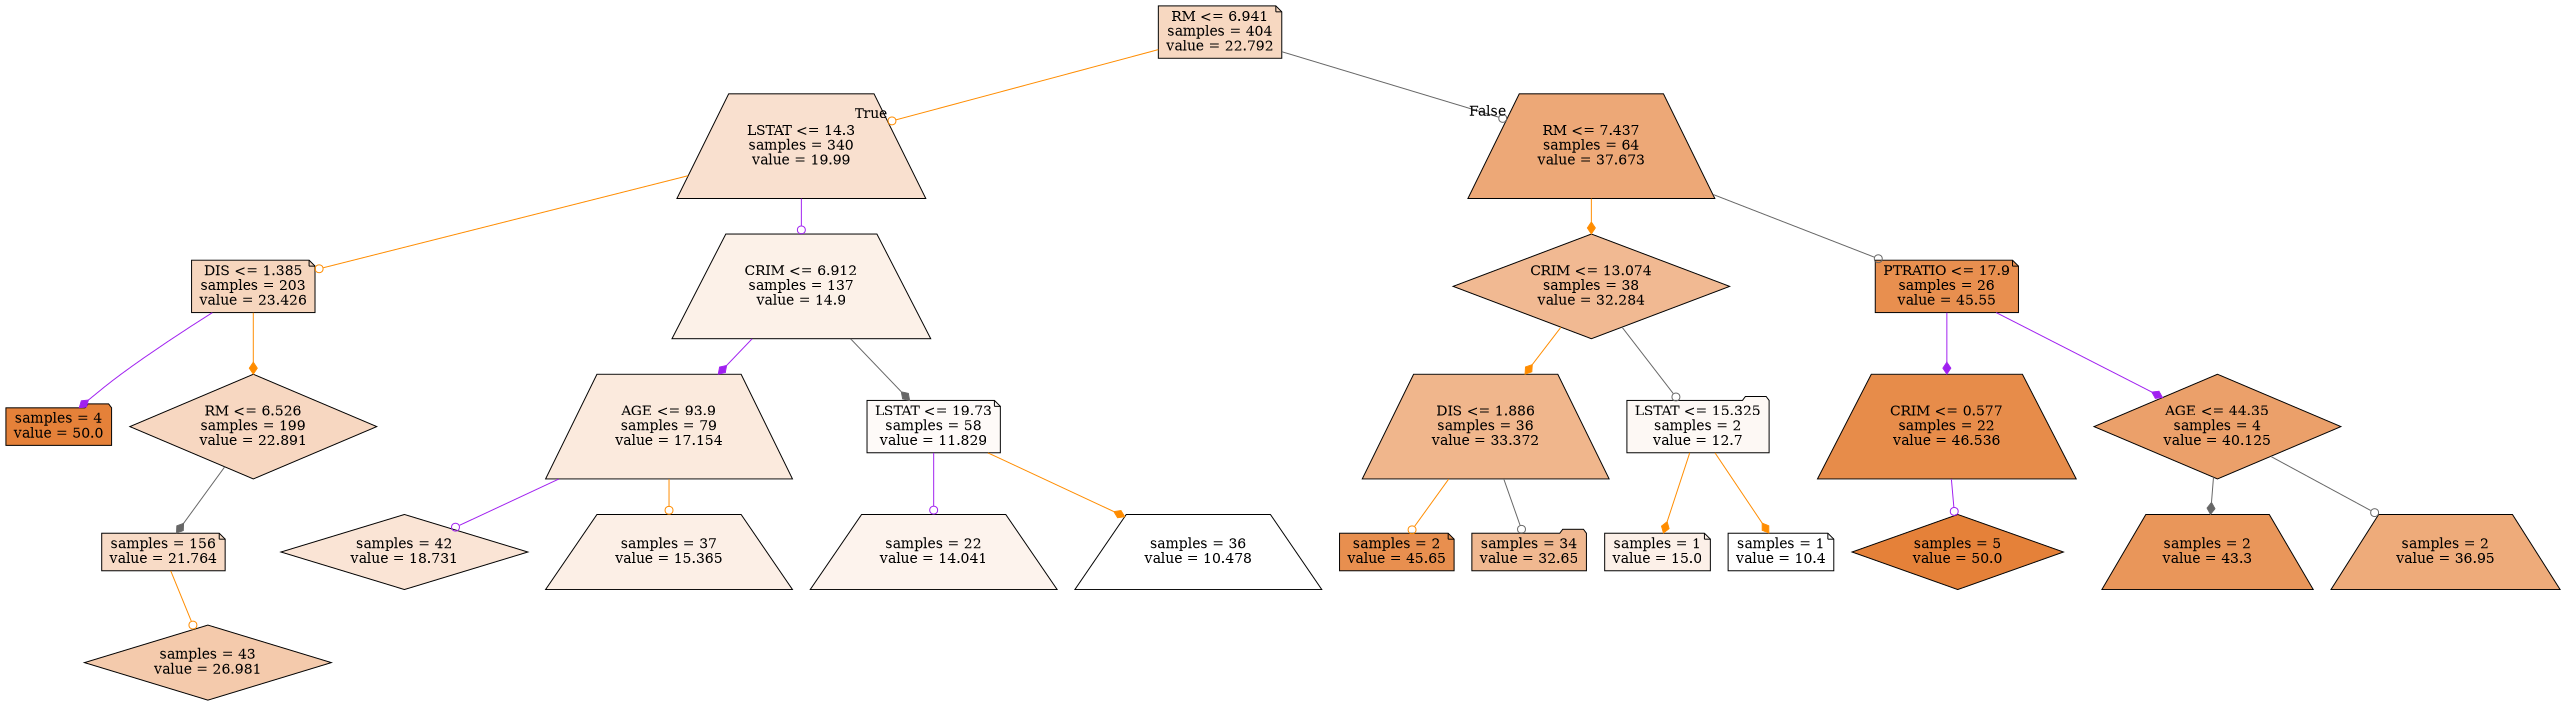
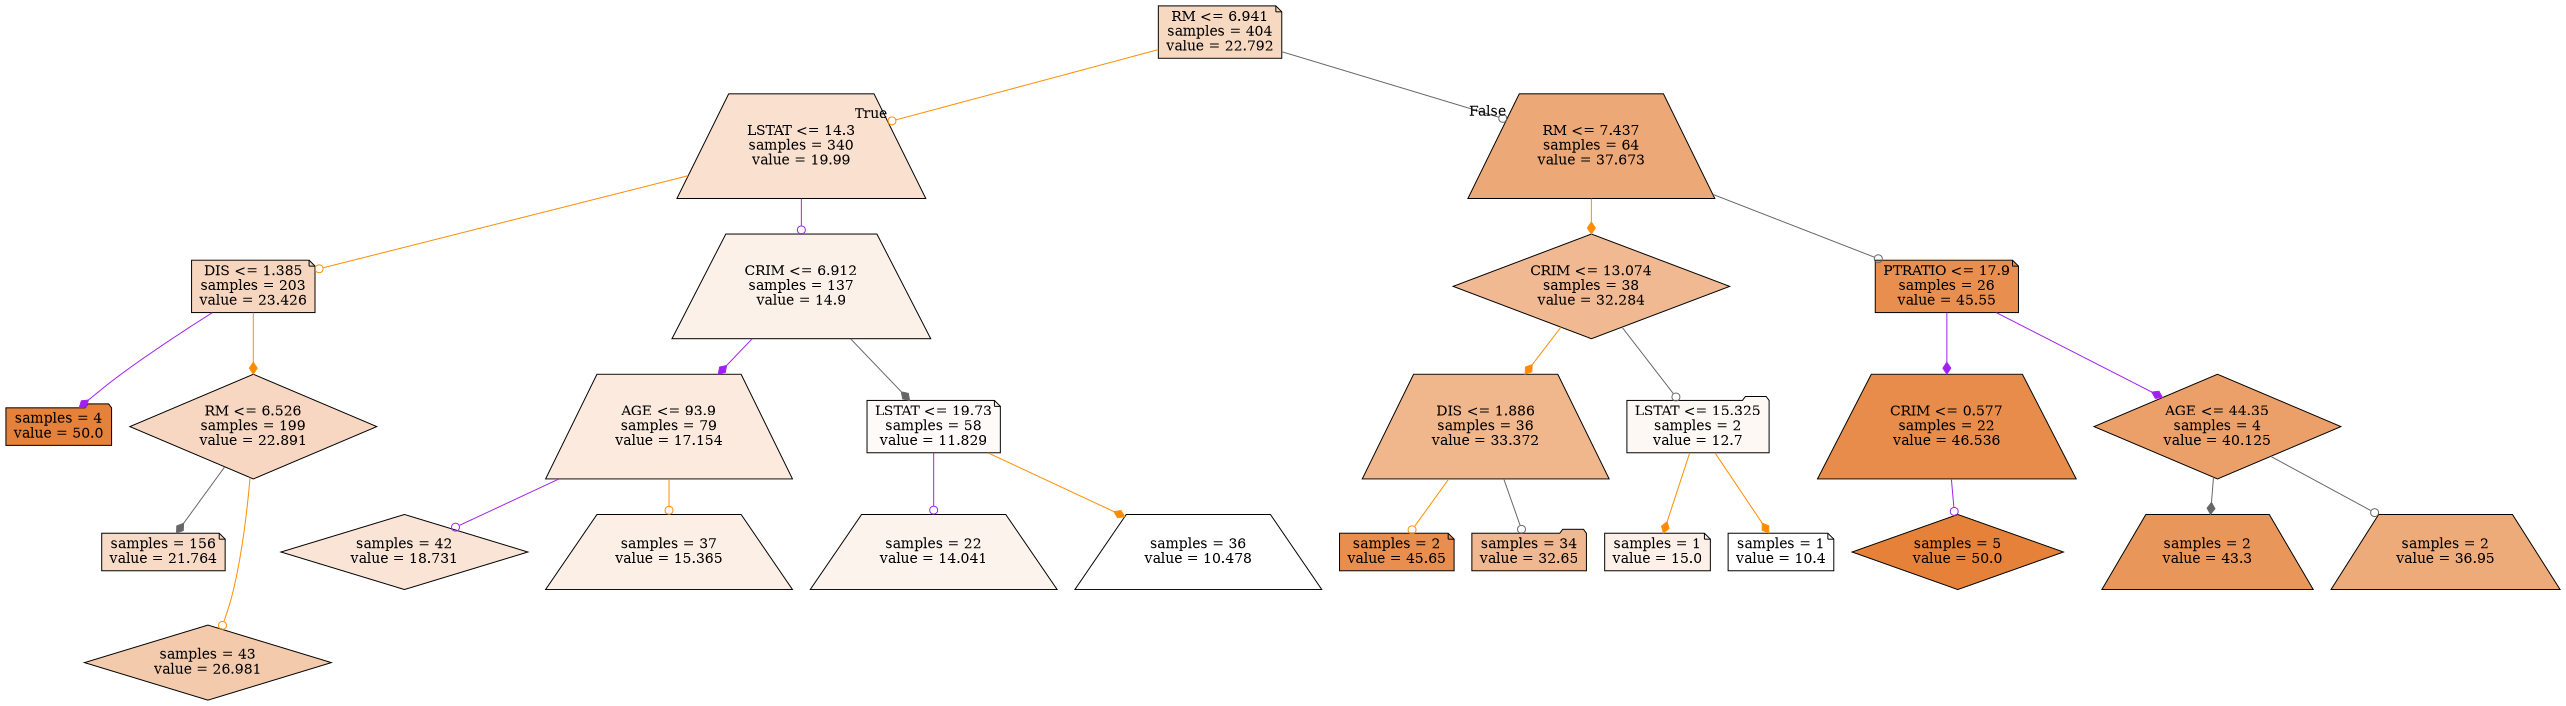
(181, 596) -> (241, 550)
